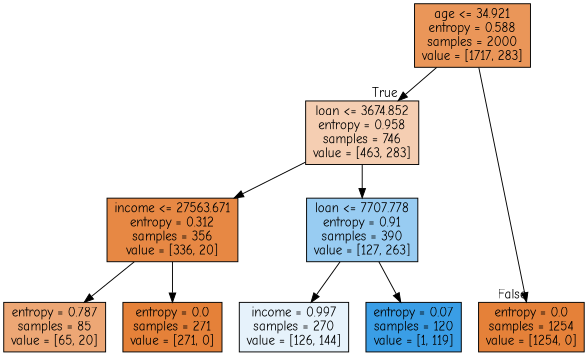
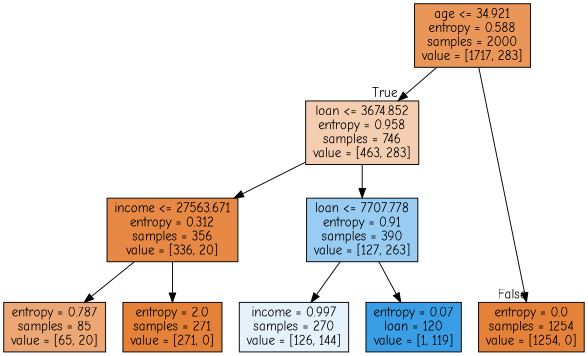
(172, 327) -> (172, 327)
(414, 327) -> (414, 327)
